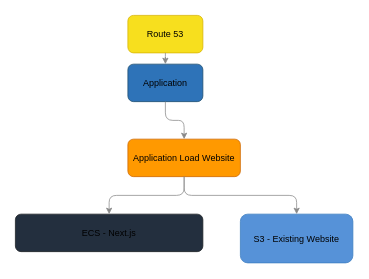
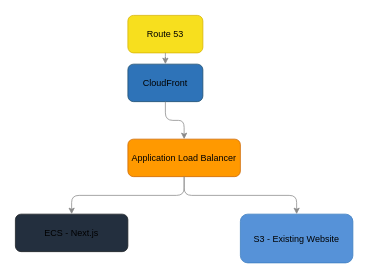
(165, 83) -> (165, 83)
(184, 158) -> (184, 158)
(109, 233) -> (72, 233)
